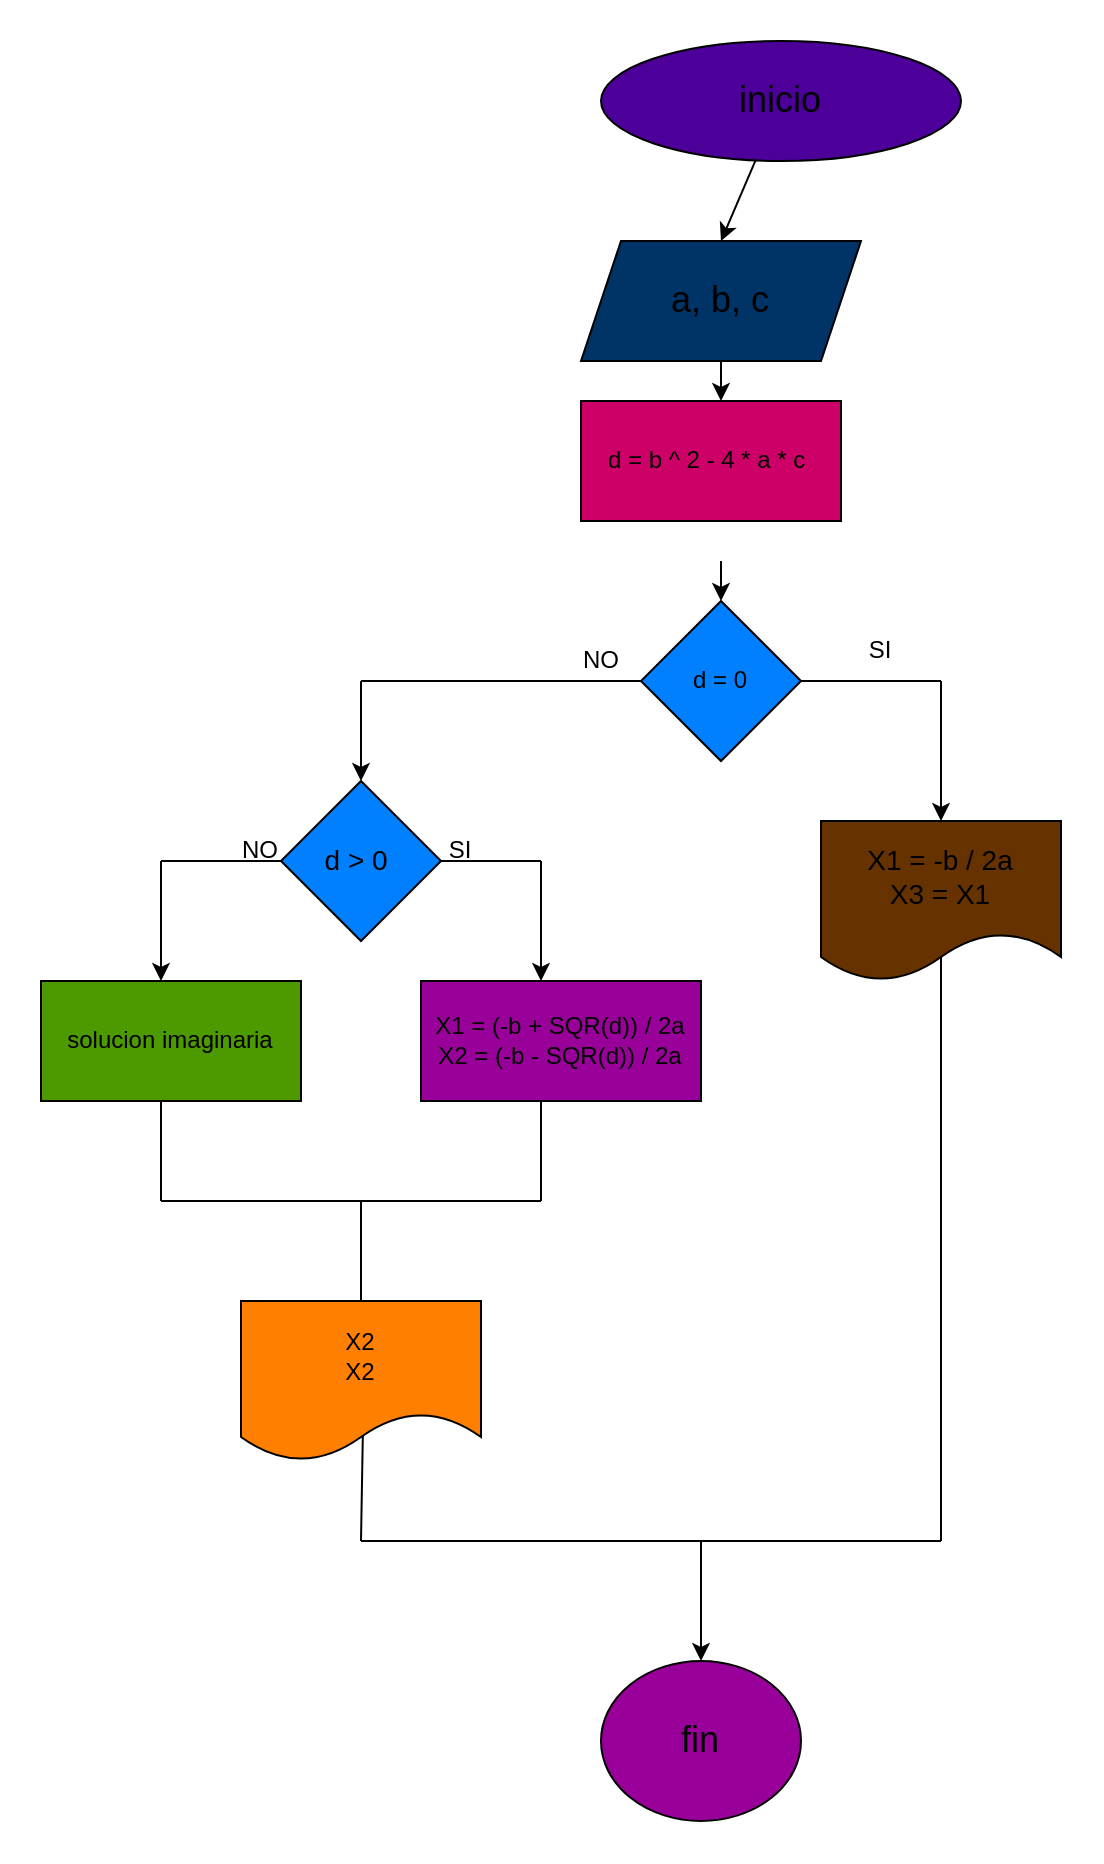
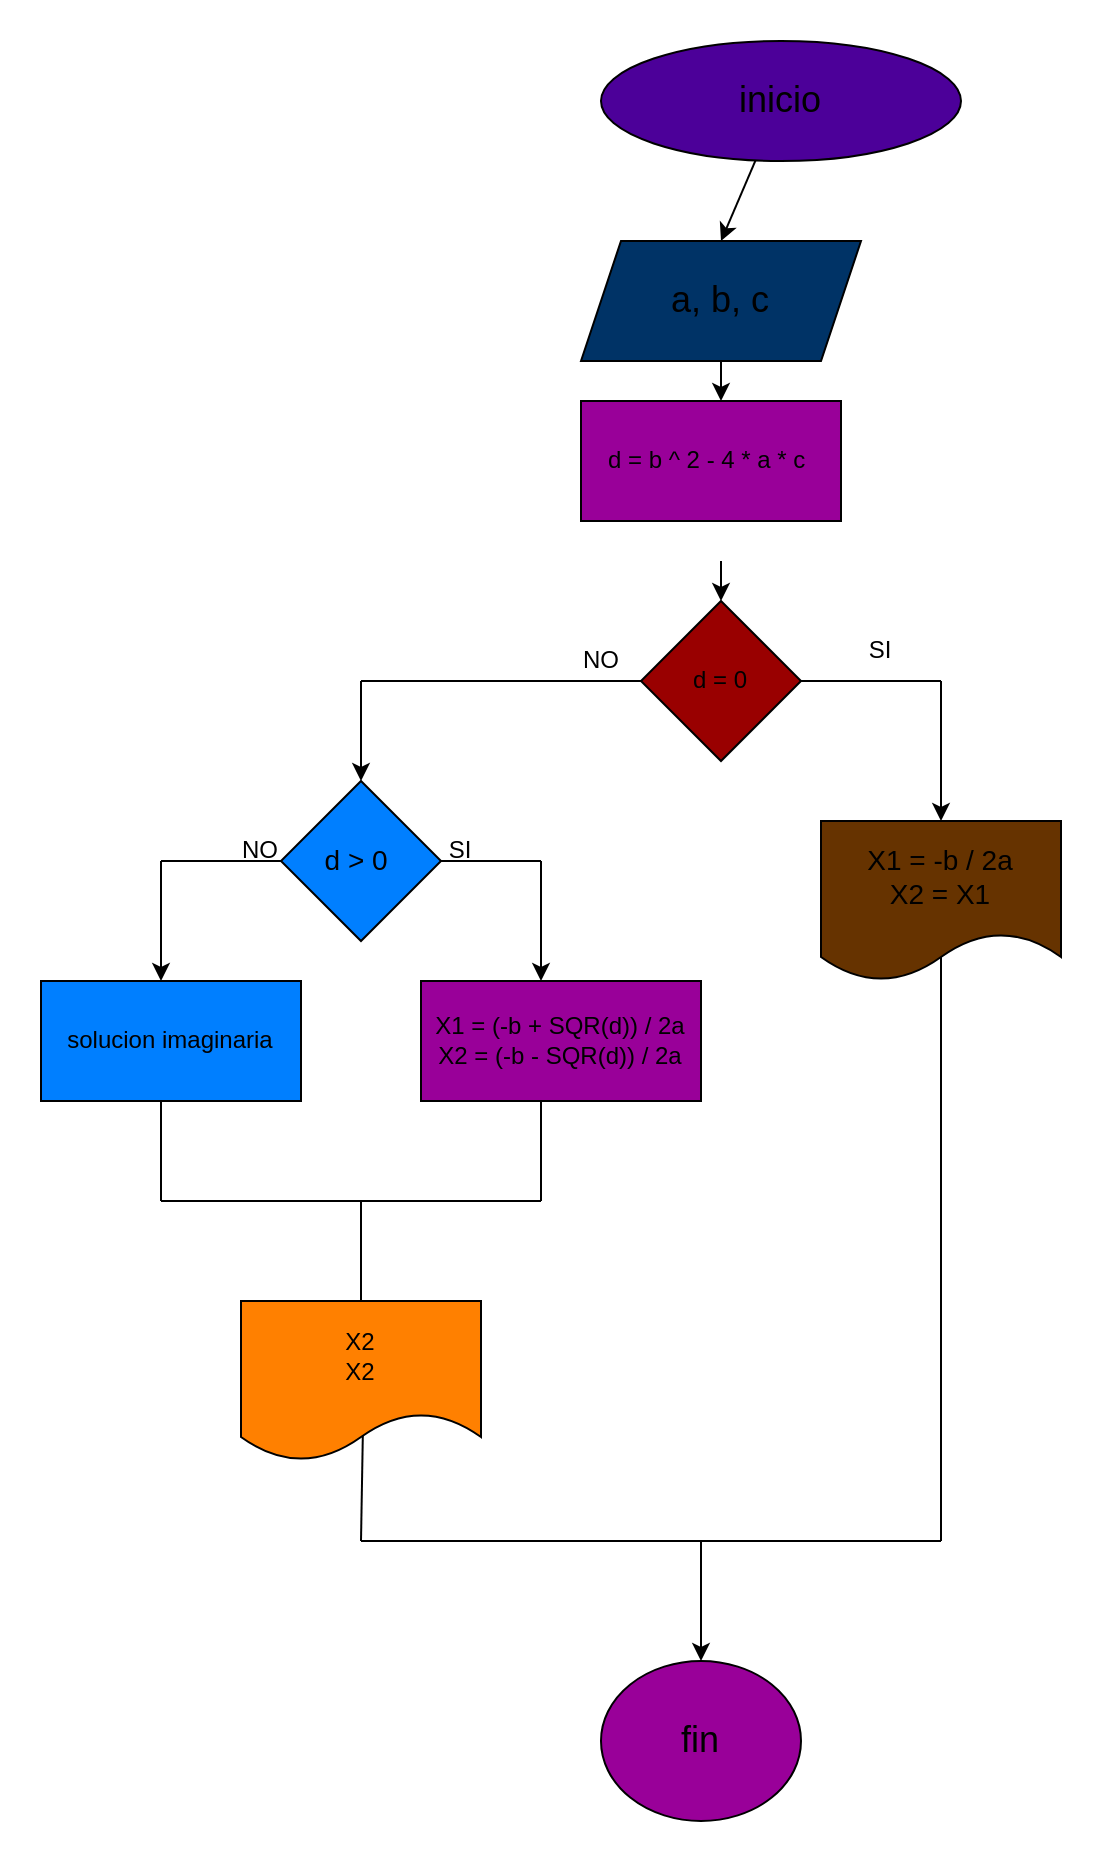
(711, 461) -> (711, 461)
(721, 681) -> (721, 681)
(941, 877) -> (941, 877)
(171, 1041) -> (171, 1041)
